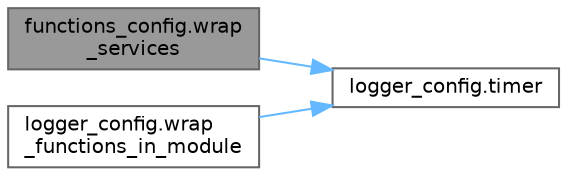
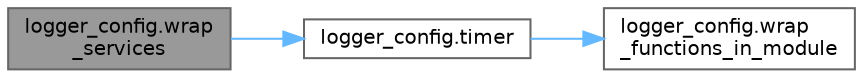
(134, 39) -> (119, 39)
(286, 113) -> (557, 39)
